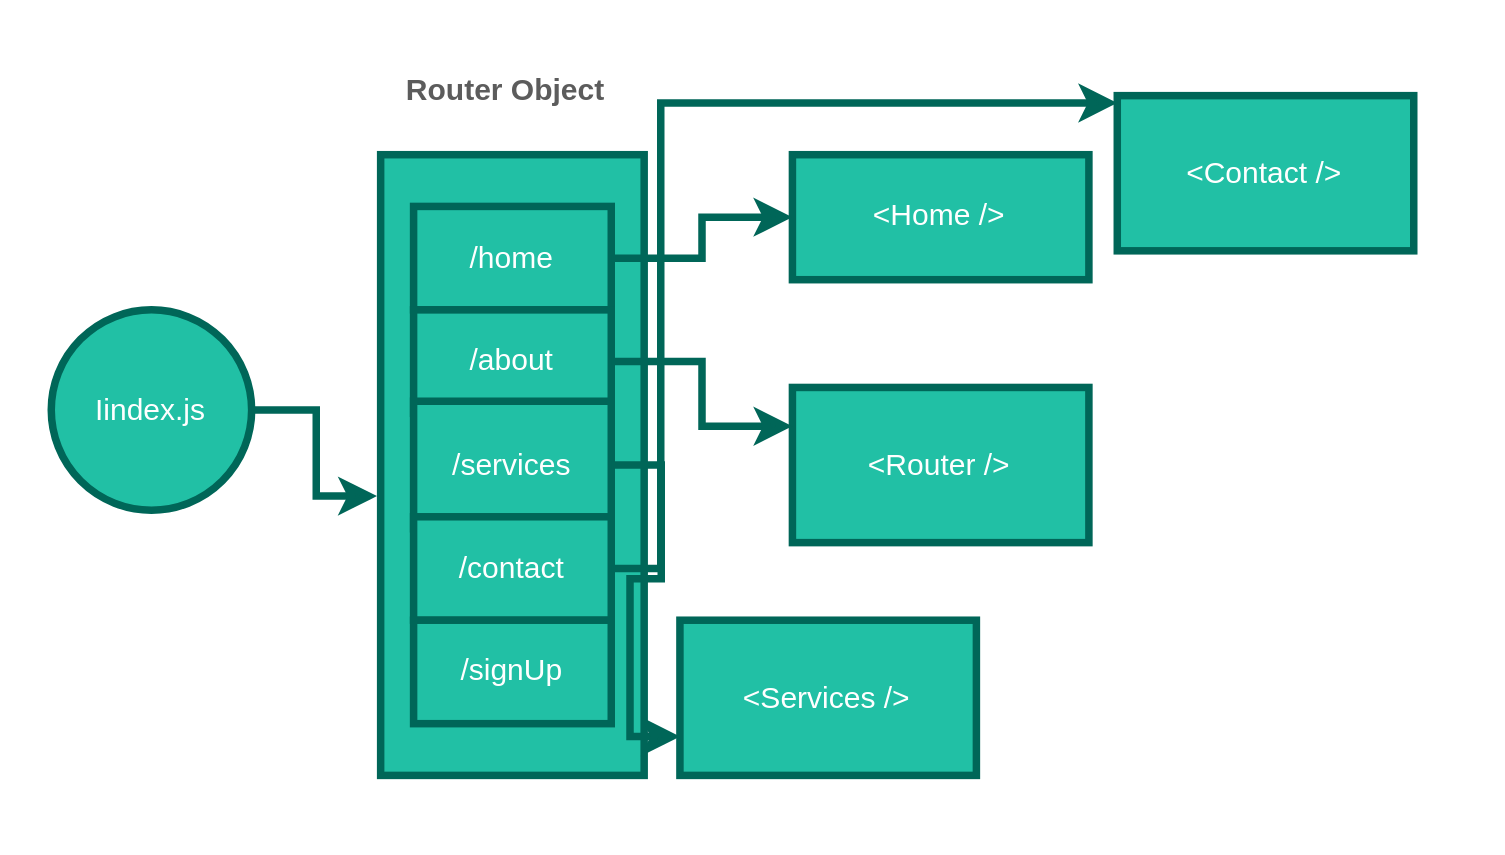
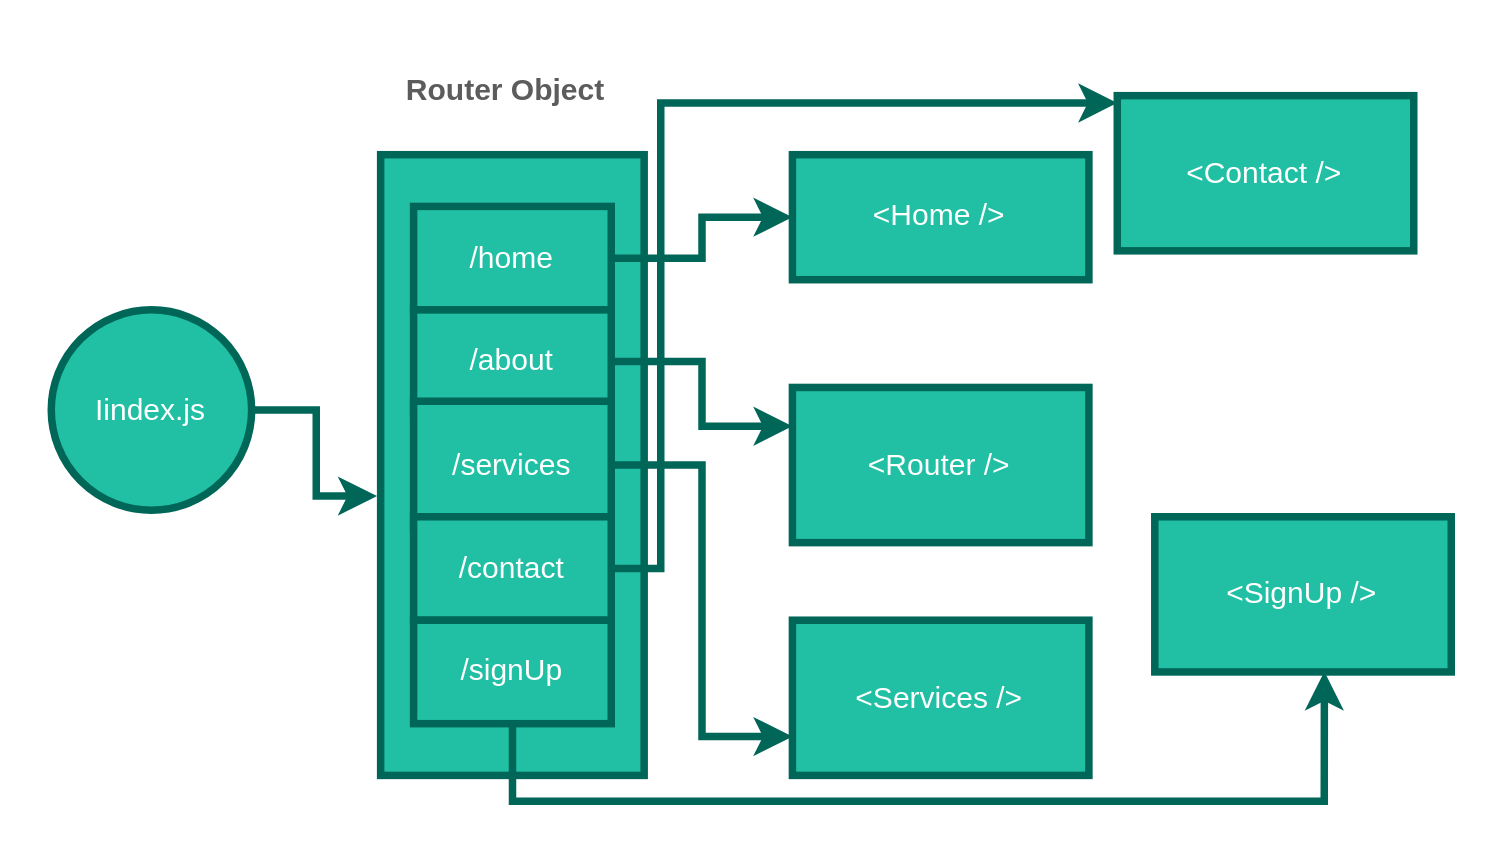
none -> (1303, 594)
(828, 698) -> (941, 698)
none -> (958, 801)
